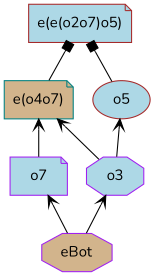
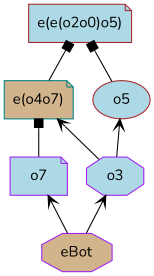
(80, 23) -> (80, 23)
(39, 143) -> (39, 143)
